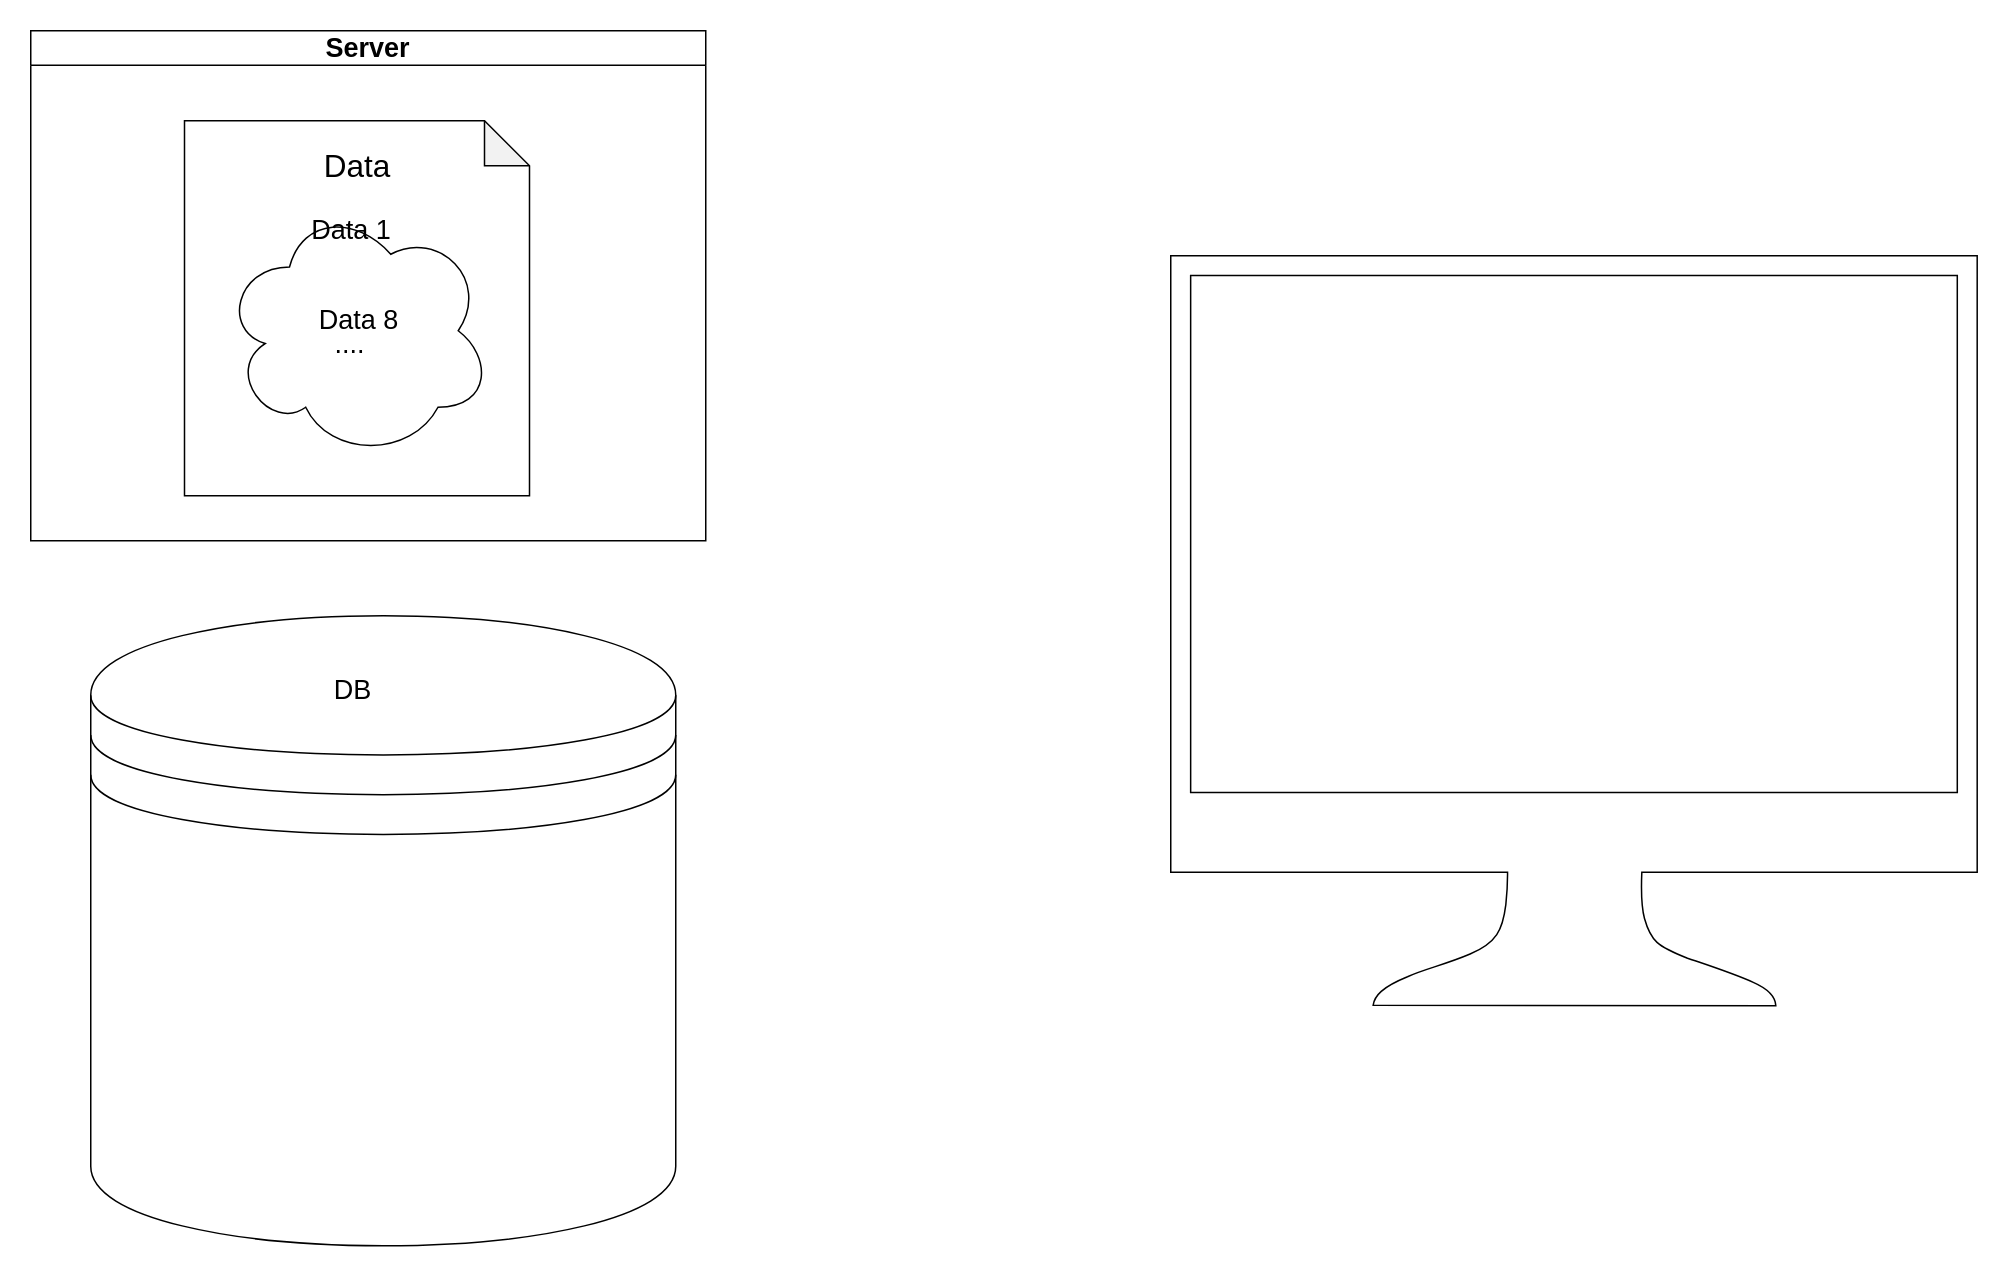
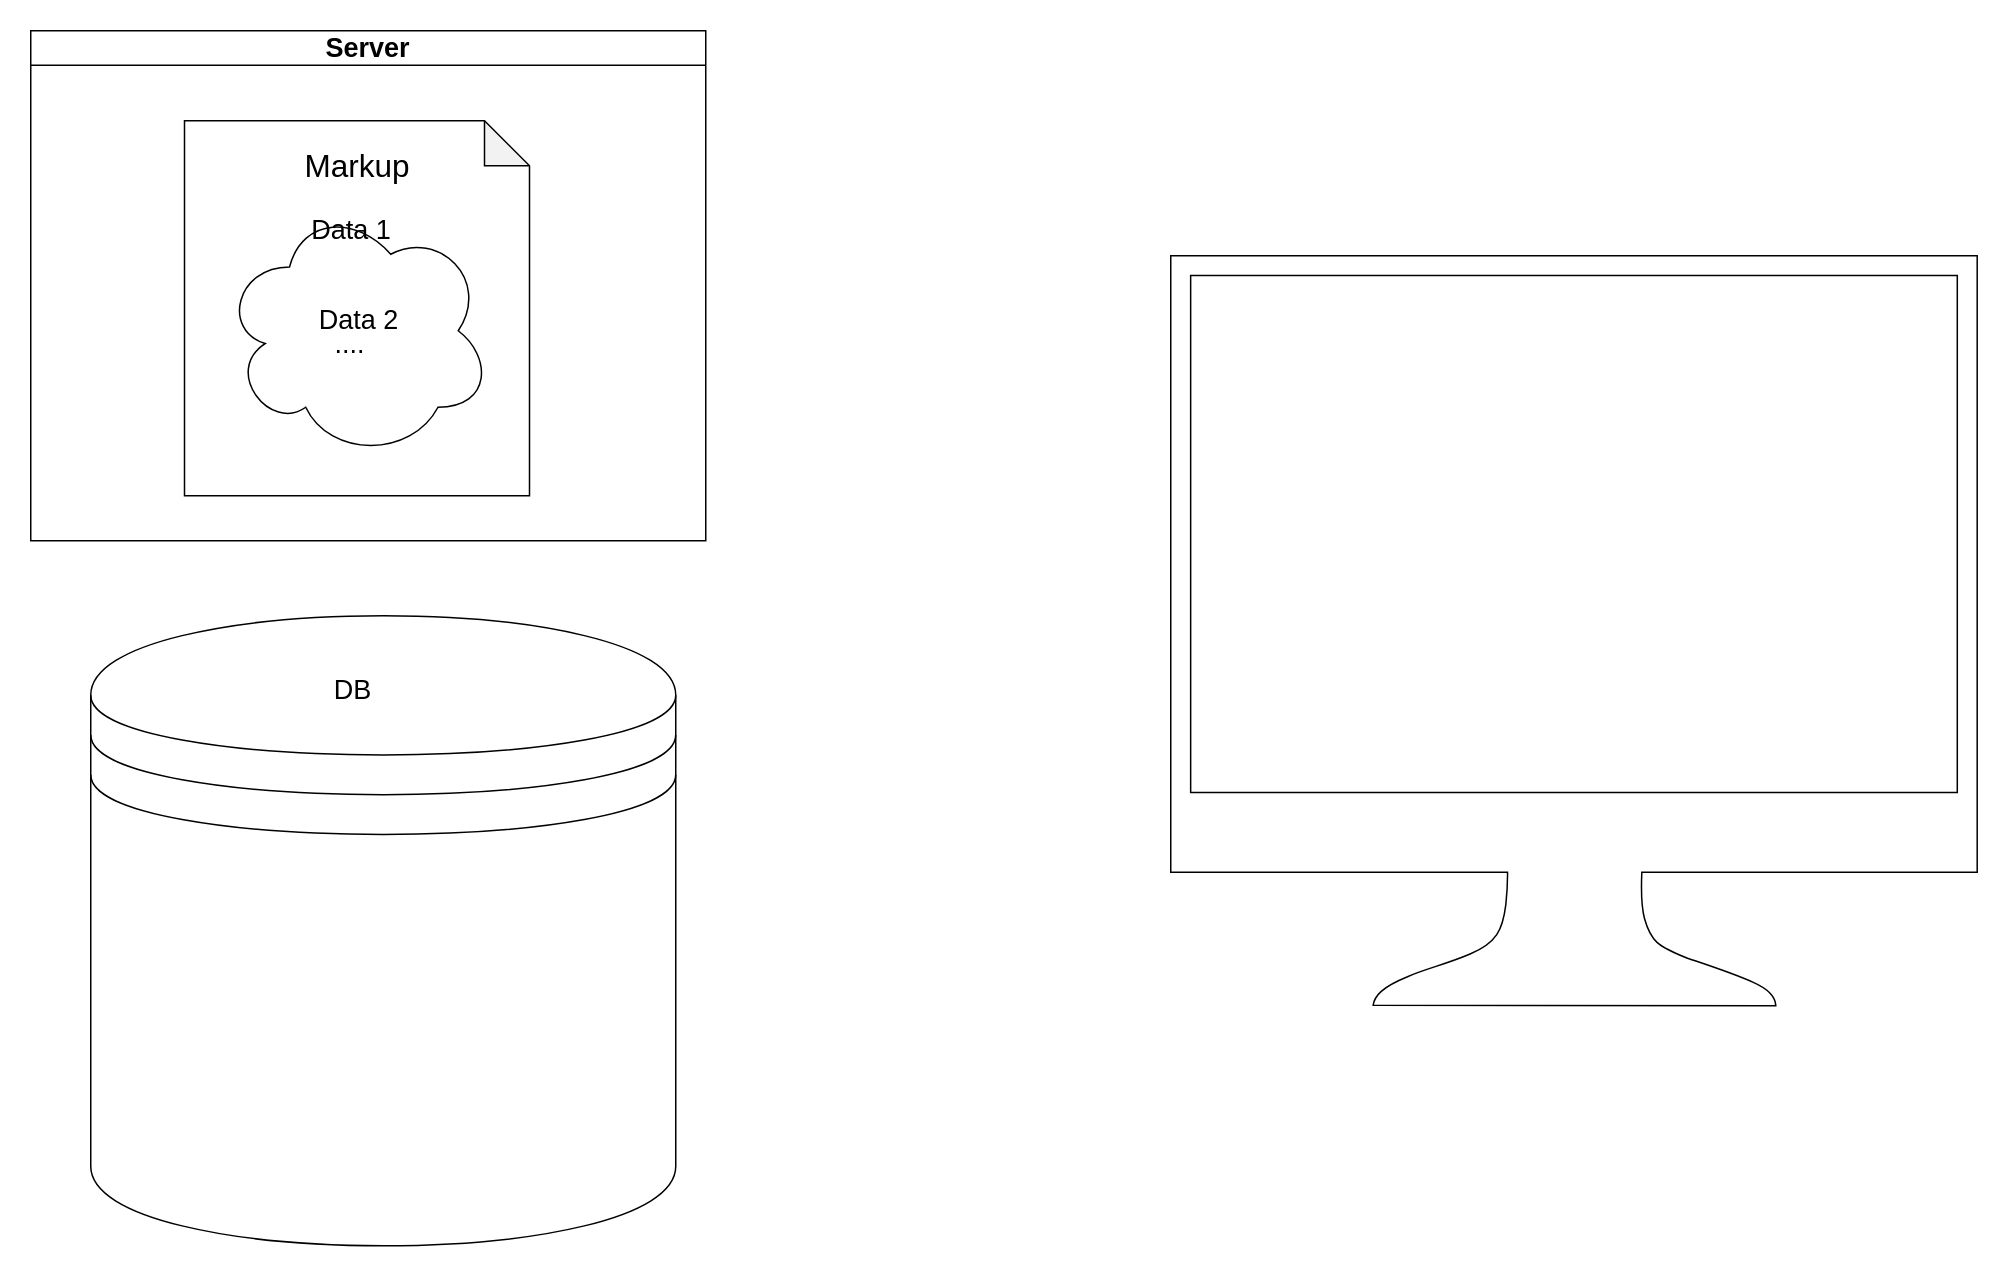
(358, 166) -> (358, 166)
(359, 320) -> (359, 320)
